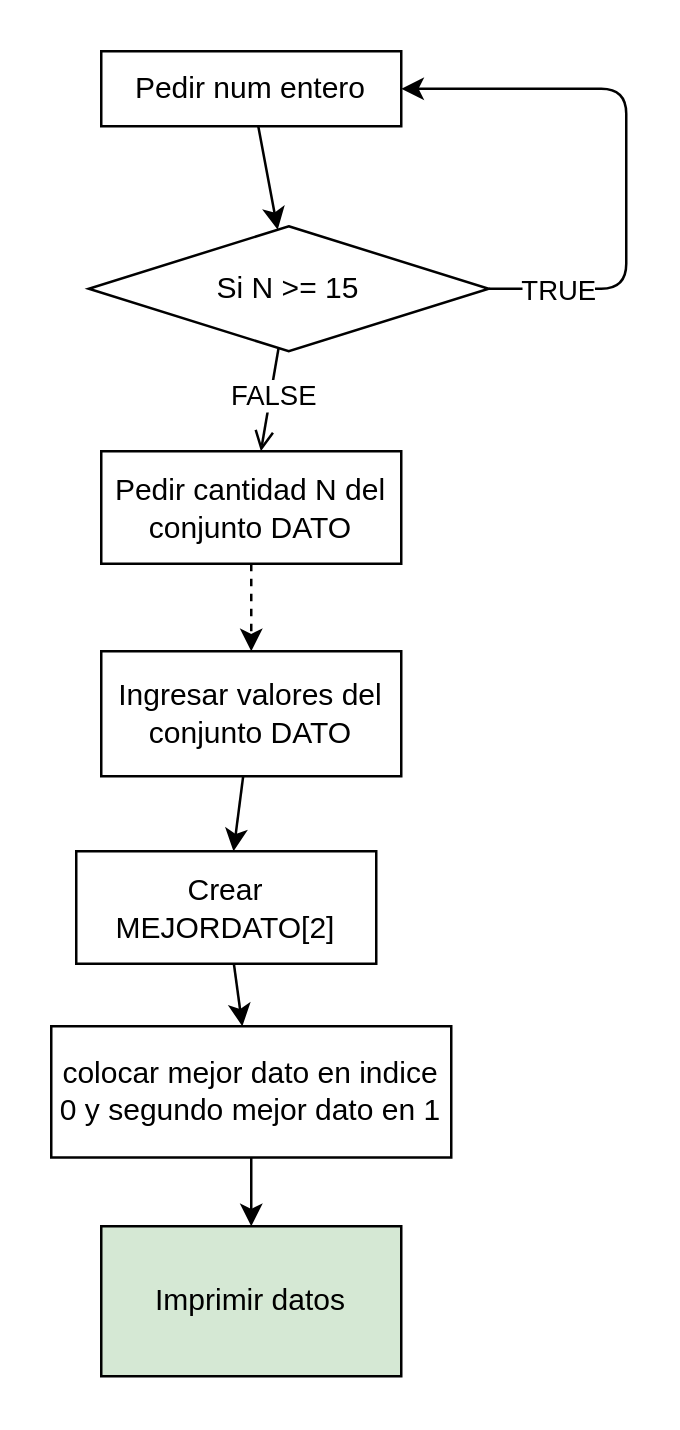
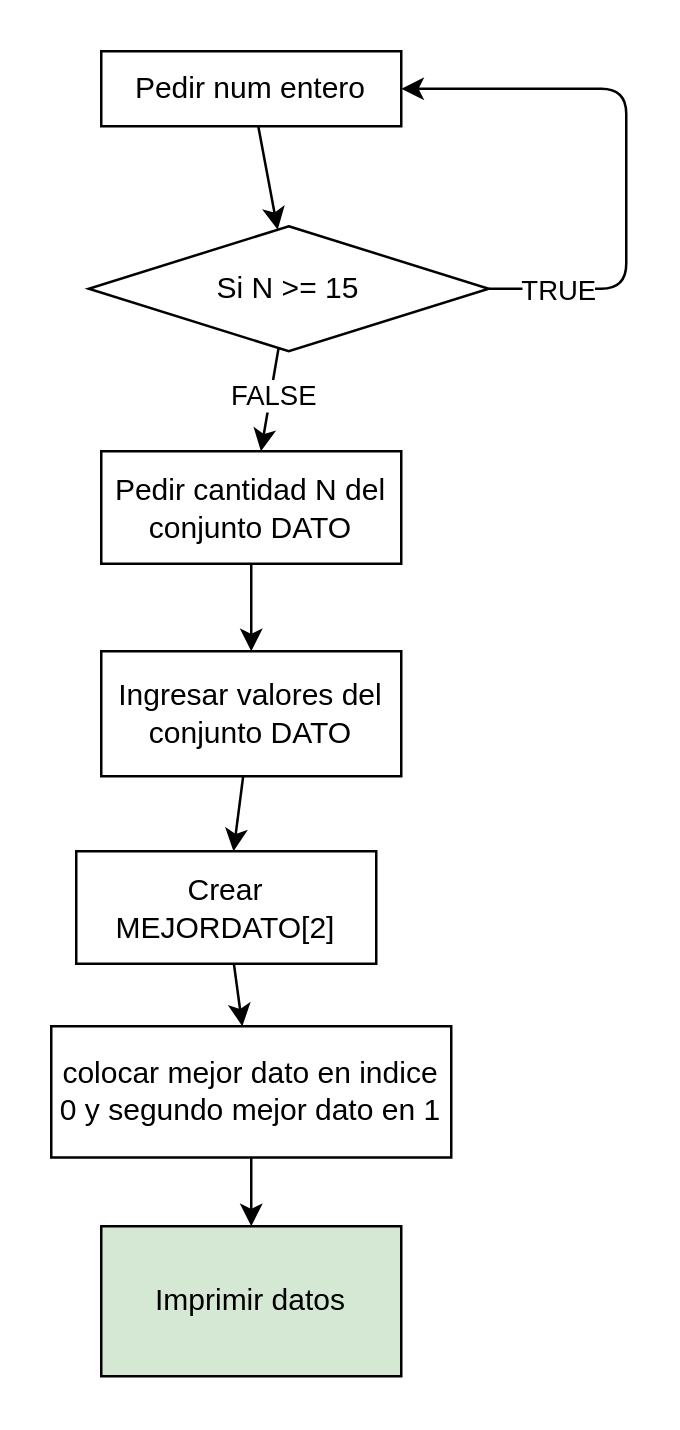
(263, 437) -> (264, 433)
(251, 602) -> (251, 602)
